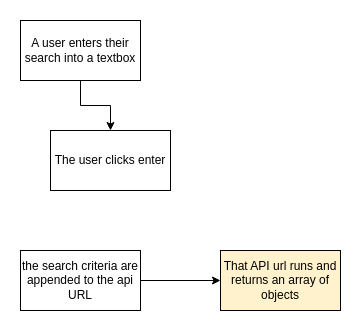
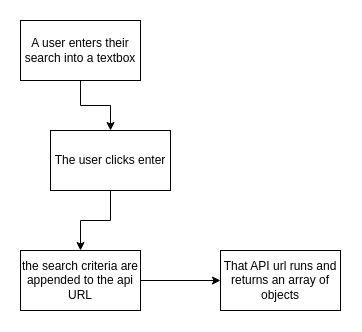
none -> (100, 221)
(281, 281) -> (281, 281)
